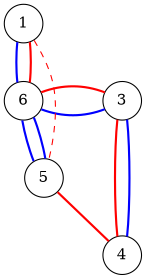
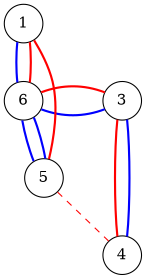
(55, 98) -> (55, 98)
(83, 217) -> (83, 217)
